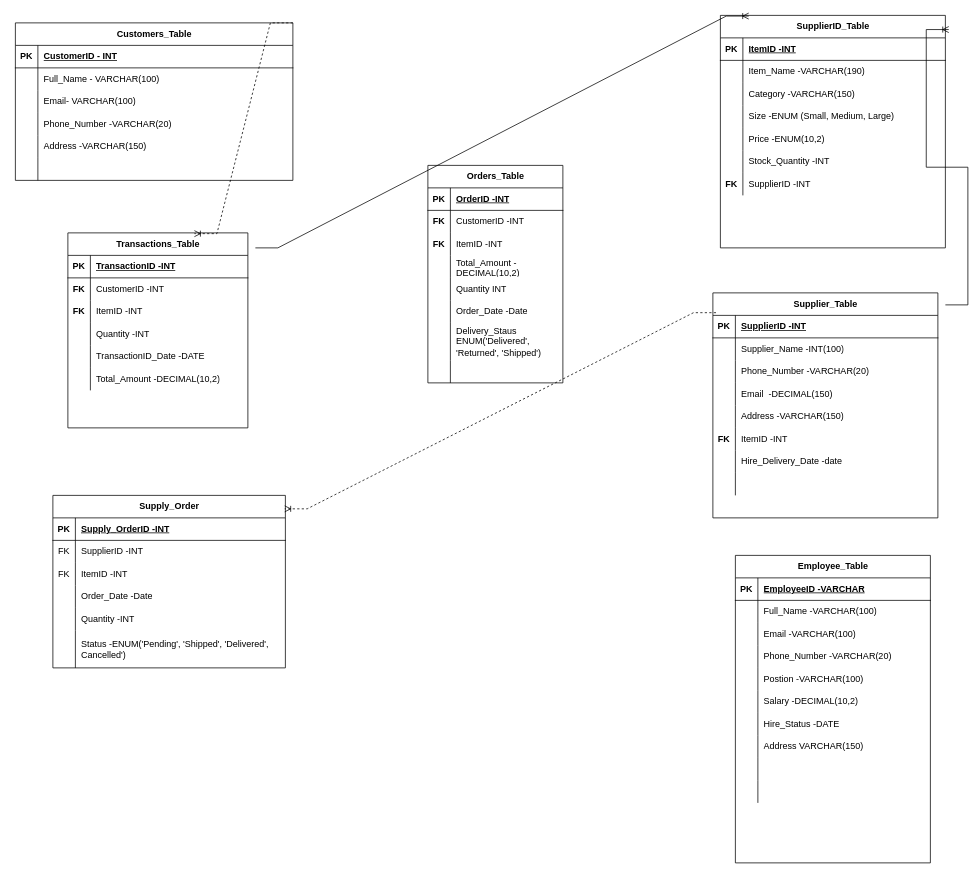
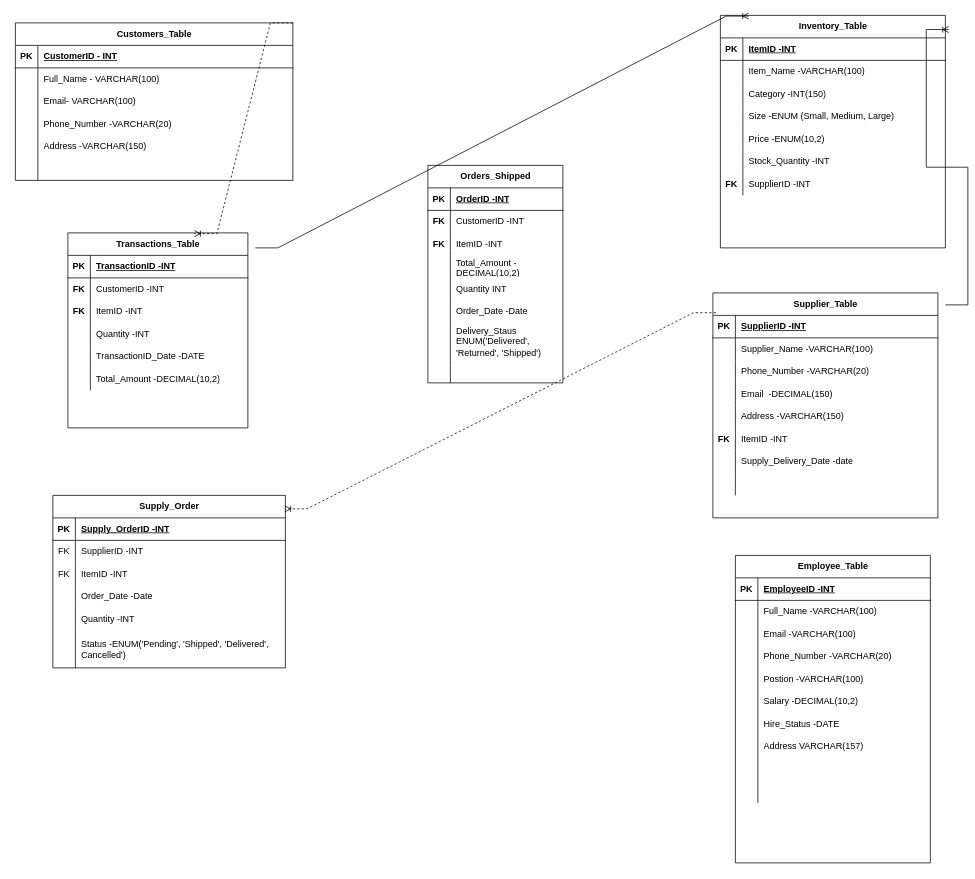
(833, 27) -> (833, 27)
(806, 72) -> (806, 72)
(803, 94) -> (793, 94)
(496, 177) -> (496, 177)
(796, 349) -> (806, 349)
(797, 462) -> (802, 462)
(809, 589) -> (799, 589)
(813, 747) -> (813, 747)
